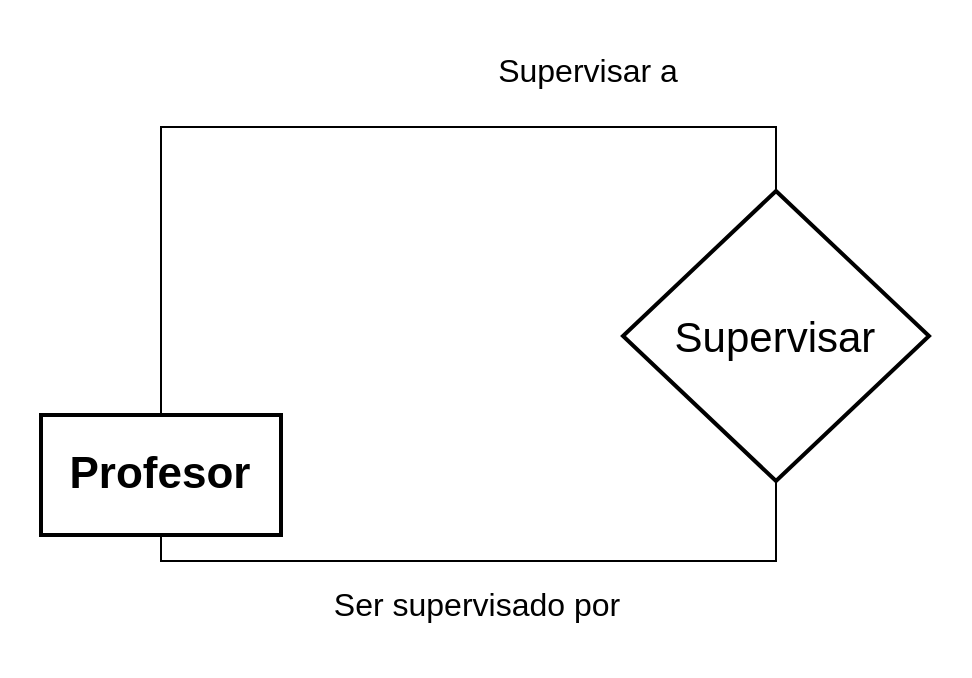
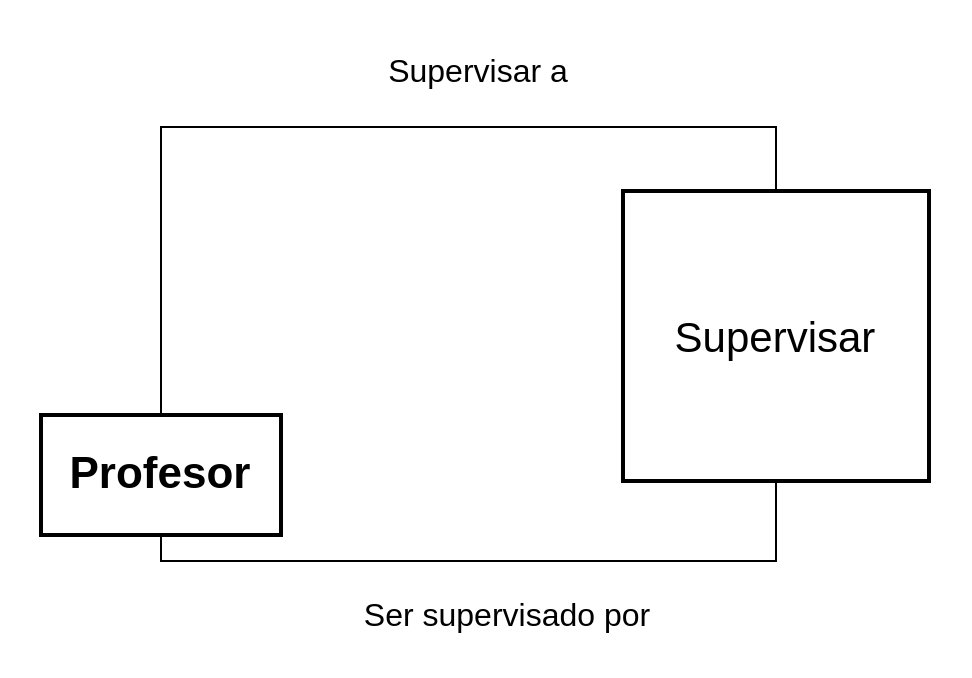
(588, 71) -> (478, 71)
(776, 336) -> (776, 336)
(478, 605) -> (508, 615)
